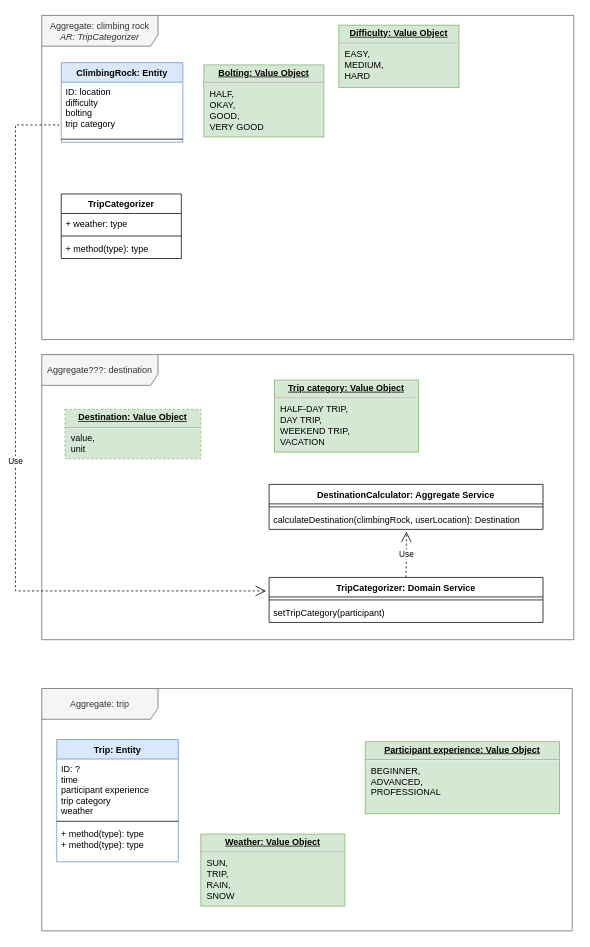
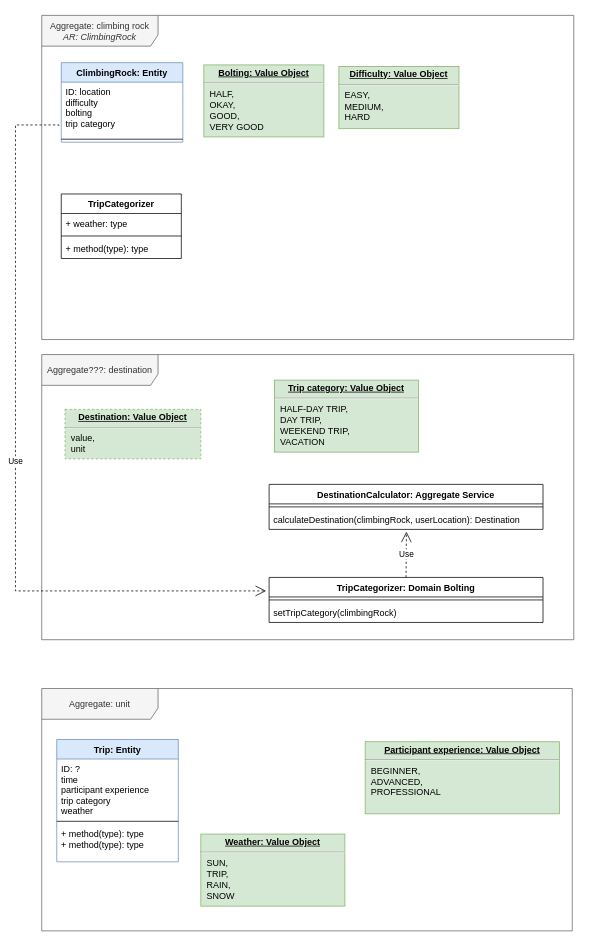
(100, 31) -> (100, 31)
(399, 56) -> (399, 98)
(405, 587) -> (405, 587)
(340, 613) -> (341, 613)
(100, 704) -> (100, 704)
